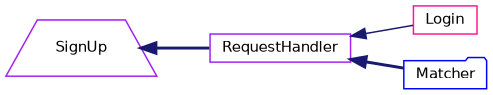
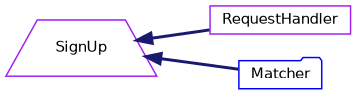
(445, 20) -> none
(385, 65) -> (200, 64)
